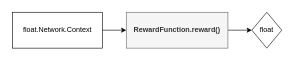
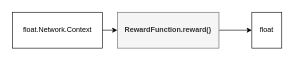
(177, 30) -> (168, 30)
(267, 30) -> (267, 30)
